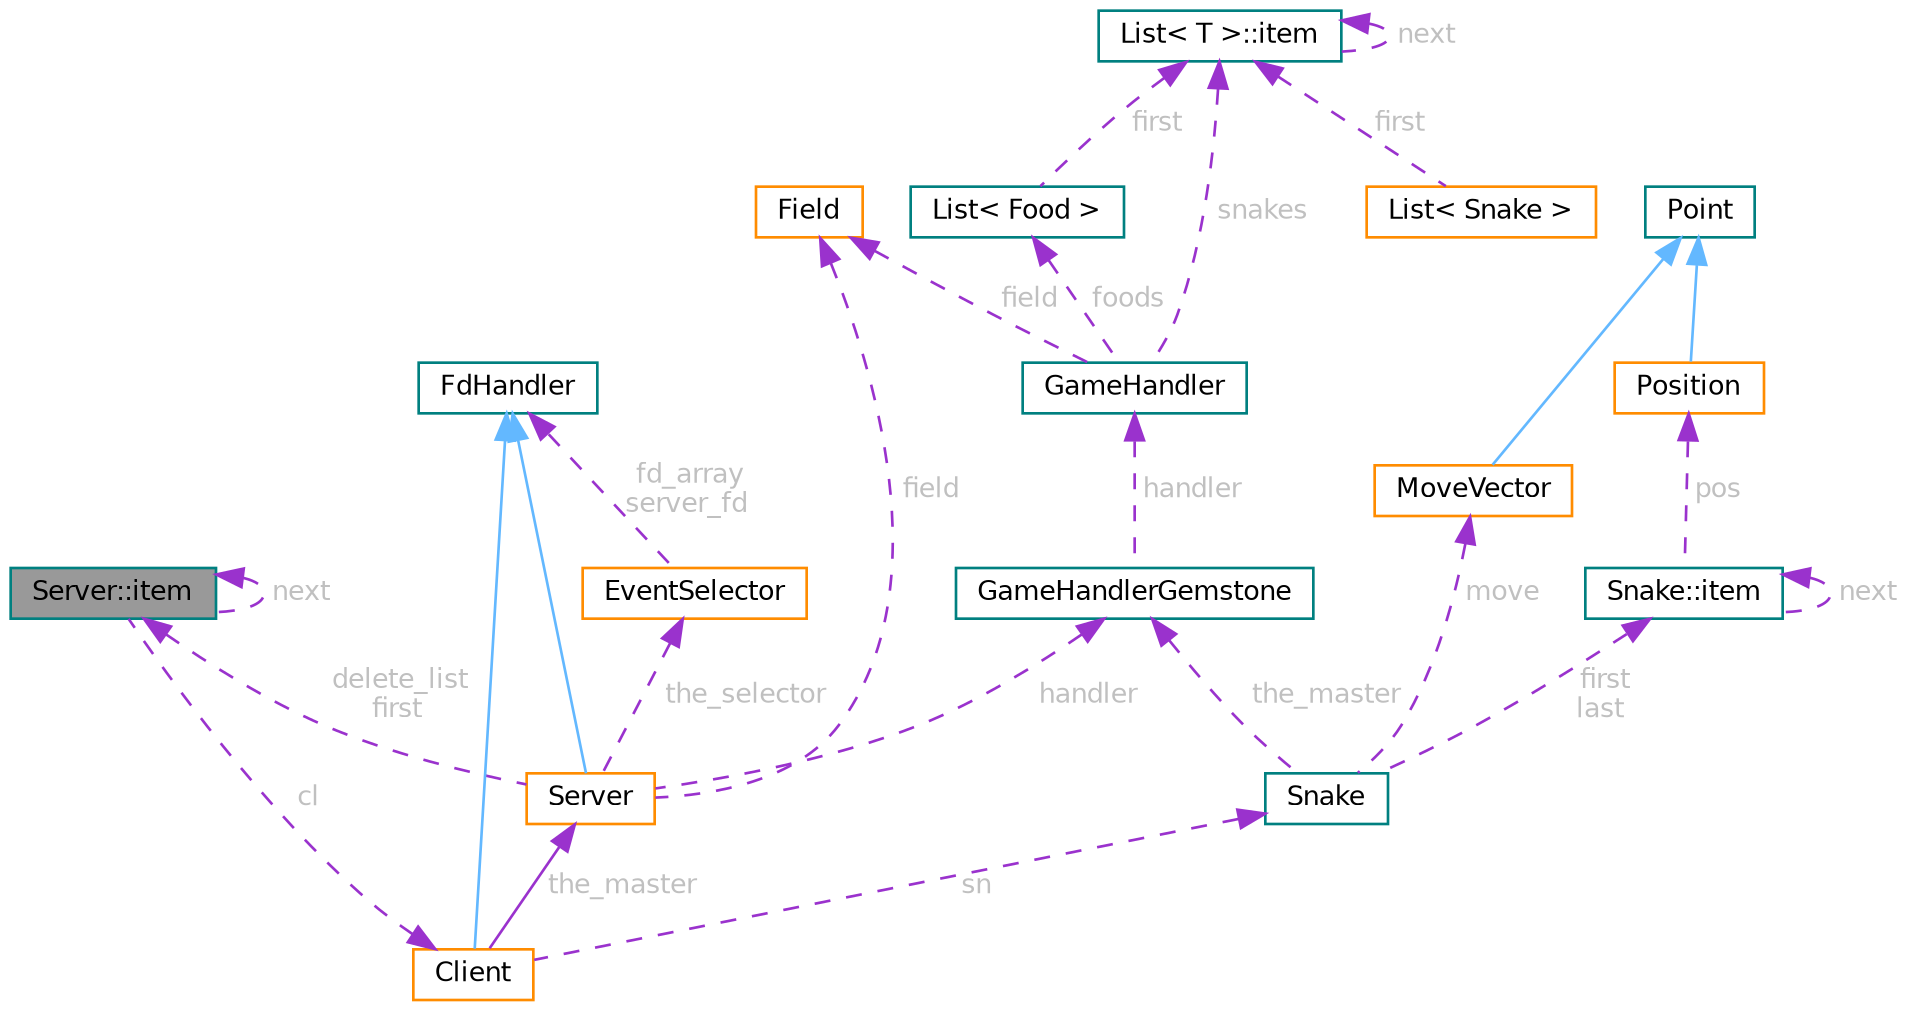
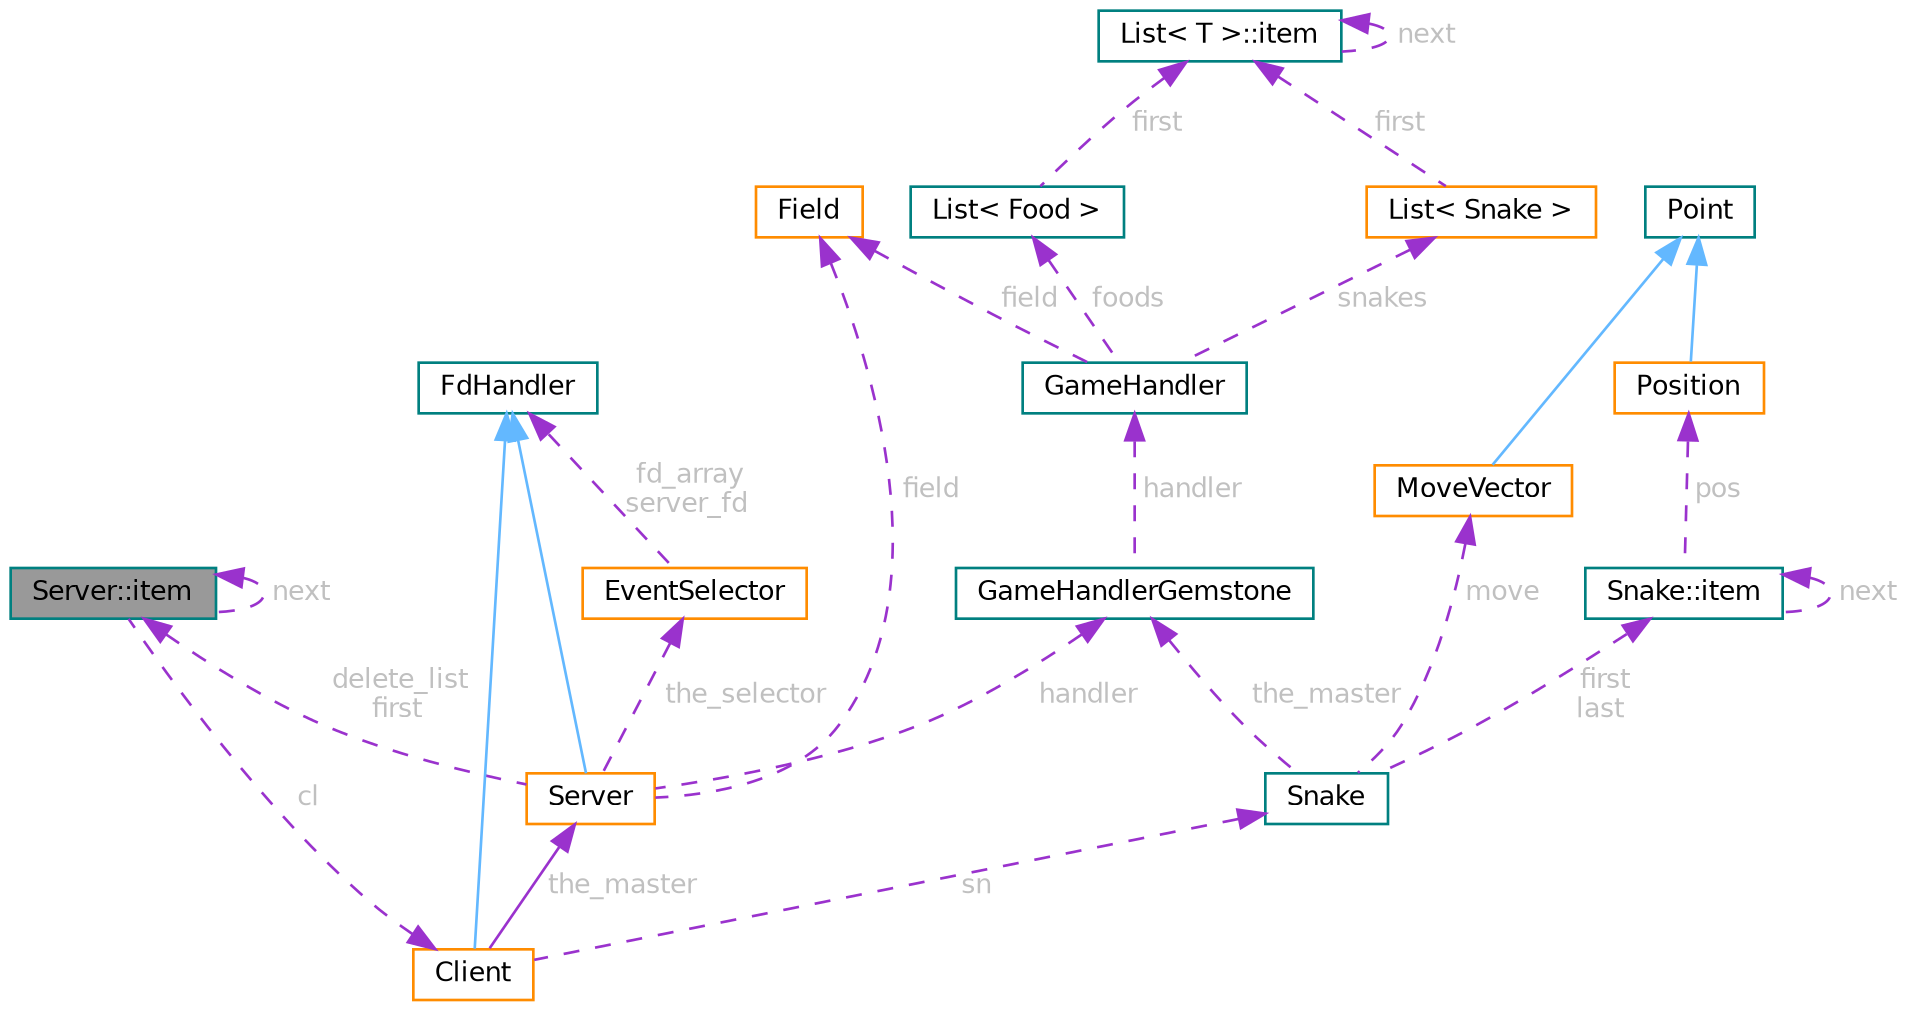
(1200, 229) -> (1296, 306)
